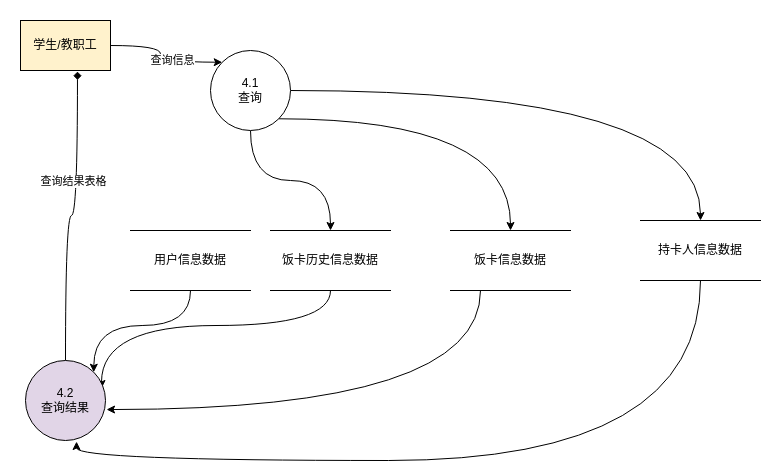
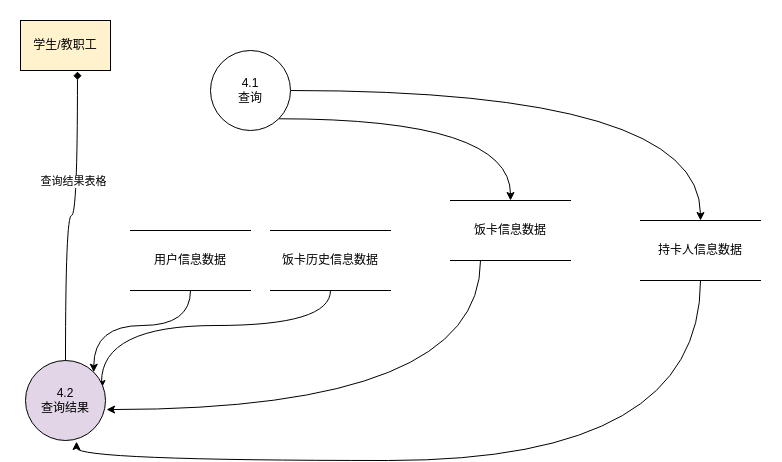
(164, 57) -> none
(287, 180) -> none
(511, 261) -> (511, 231)
